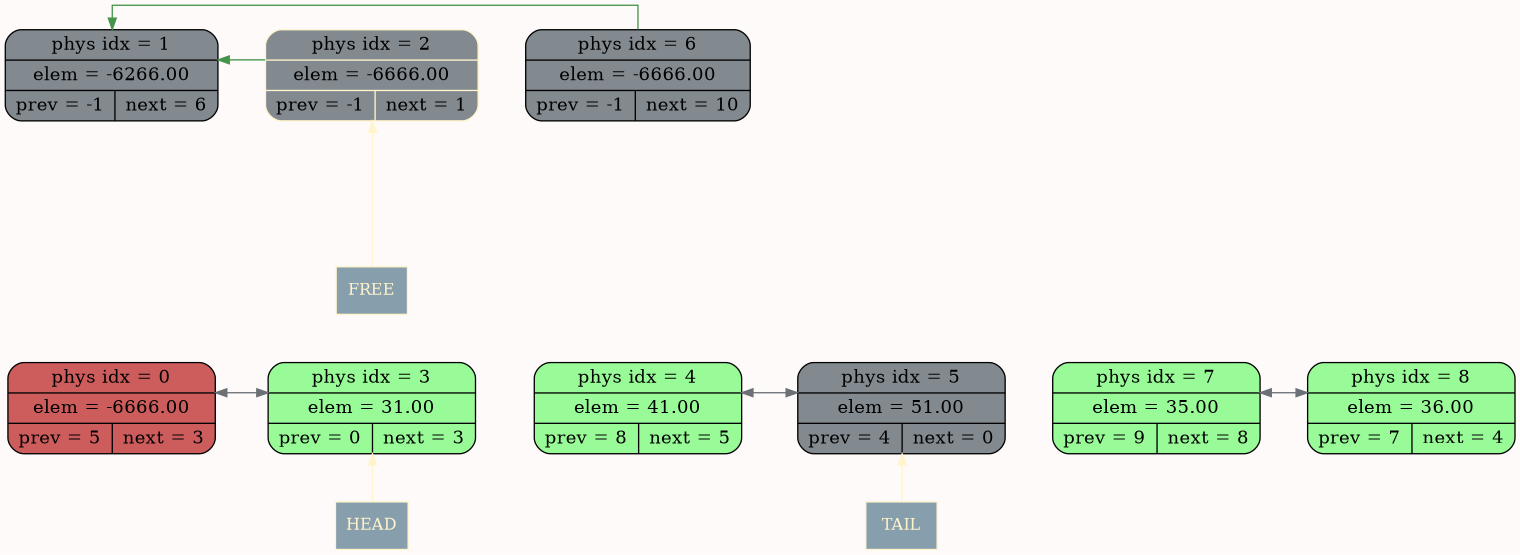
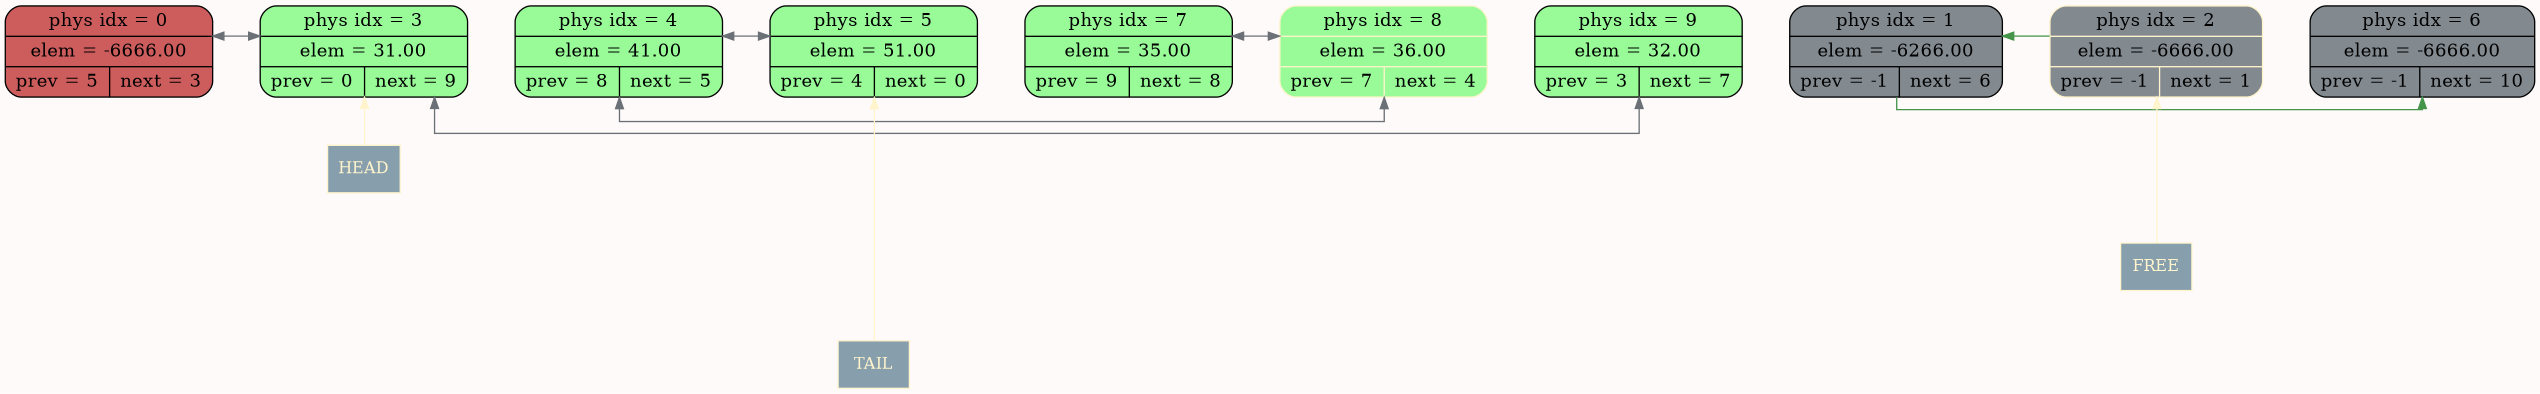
(381, 5) -> (2141, 110)
none -> (1638, 52)
none -> (1002, 122)
(901, 408) -> (874, 52)
(1411, 408) -> (1384, 52)
(424, 438) -> (416, 81)
